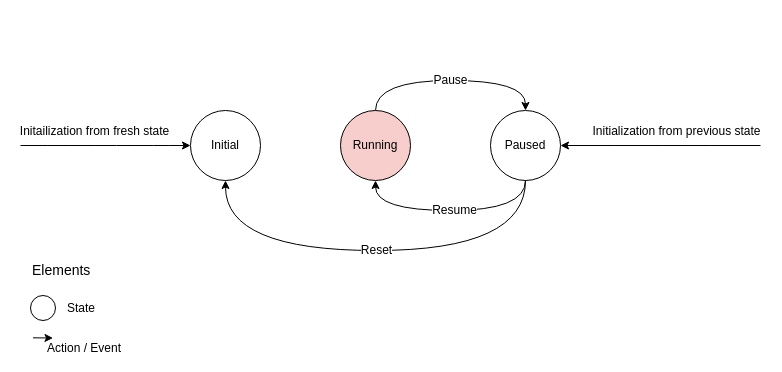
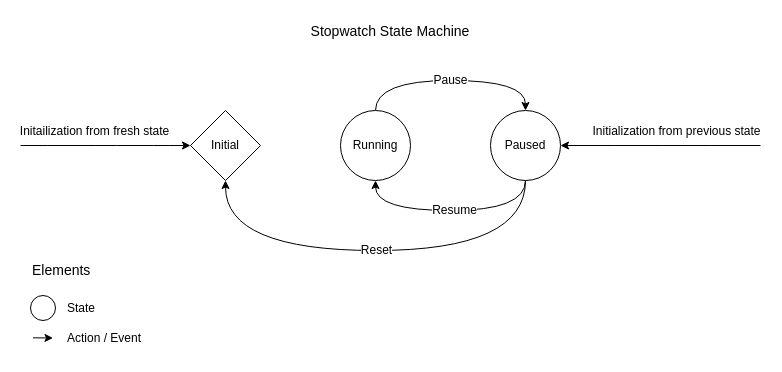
none -> (391, 31)
(226, 146) -> (226, 146)
(376, 146) -> (376, 146)
(88, 348) -> (108, 338)
